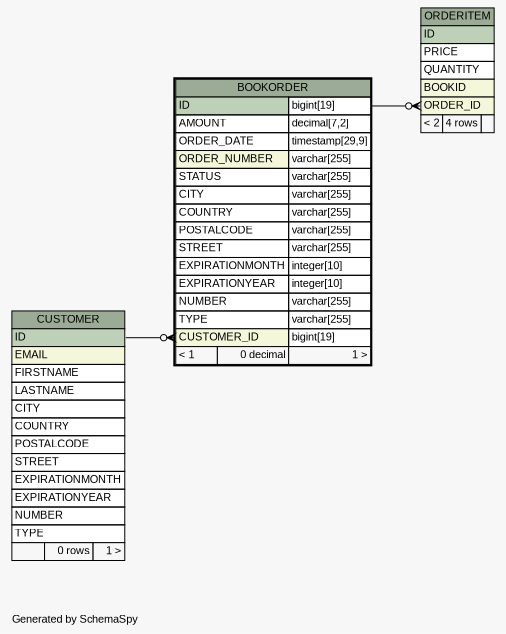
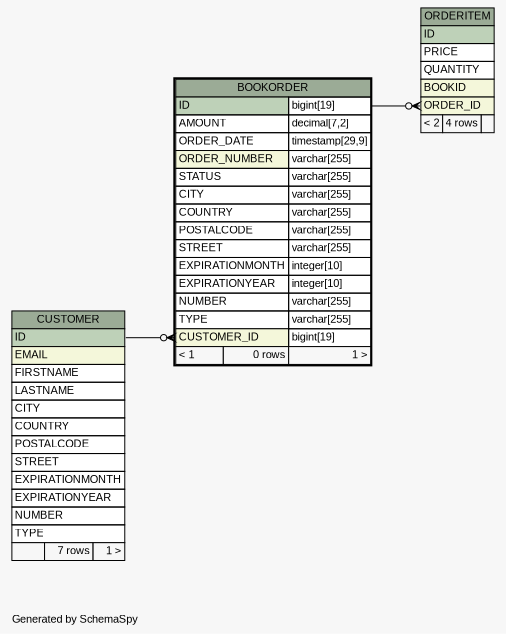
(263, 355) -> (269, 355)
(74, 551) -> (74, 551)
